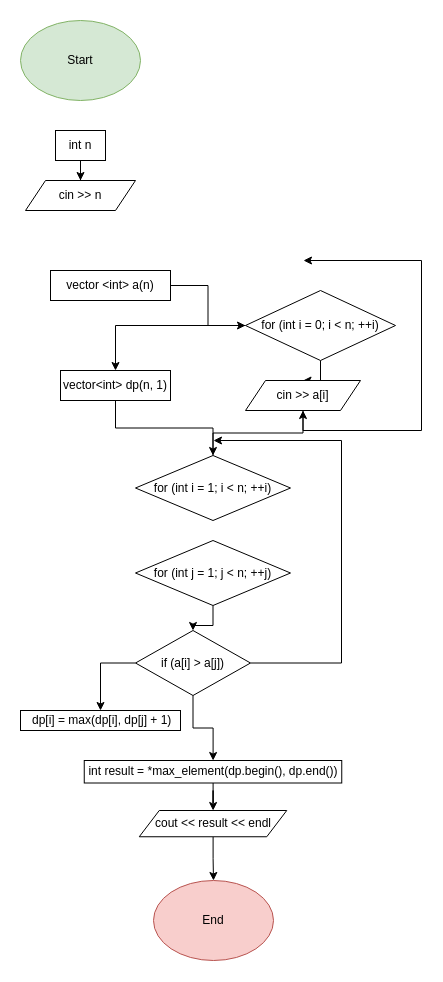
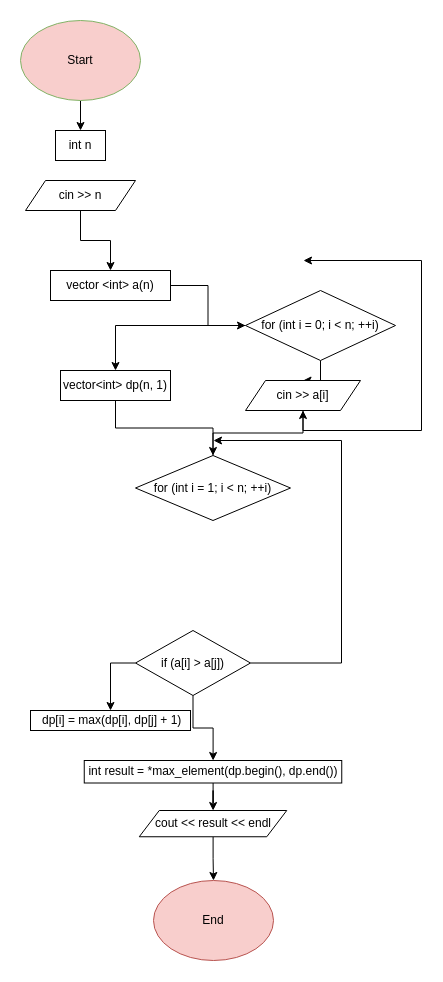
(81, 61) -> (81, 61)
none -> (81, 120)
(81, 175) -> none
none -> (92, 241)
(213, 573) -> none
(213, 626) -> none
(101, 721) -> (111, 721)
